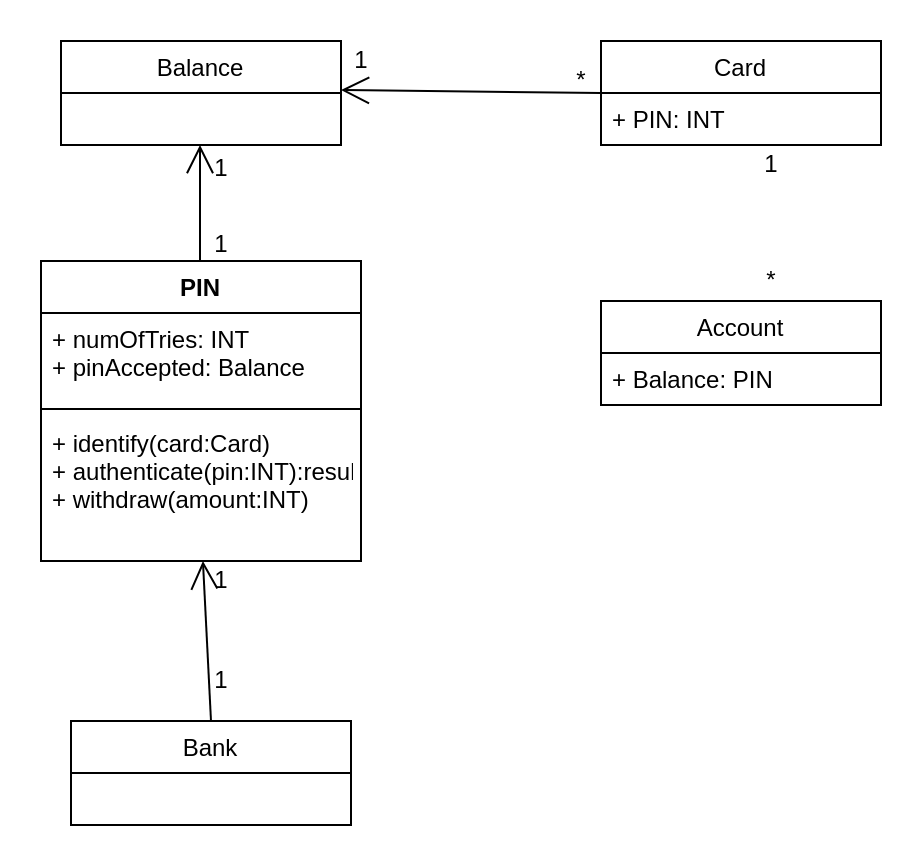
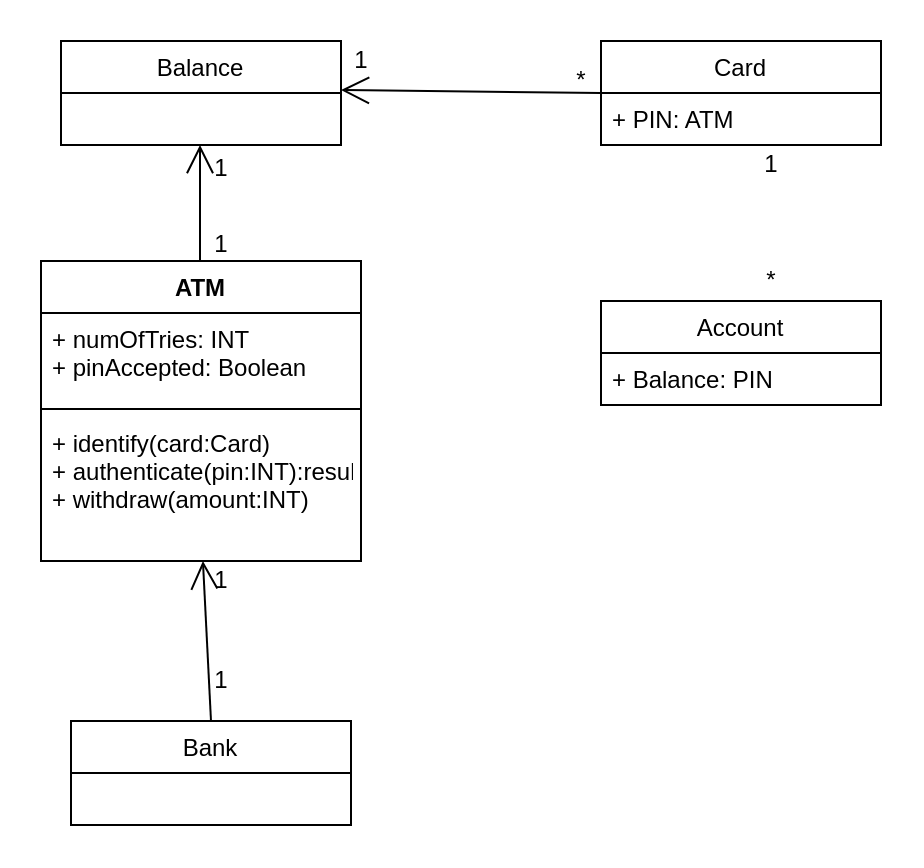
(670, 120) -> (670, 120)
(200, 288) -> (200, 288)
(154, 340) -> (154, 340)
